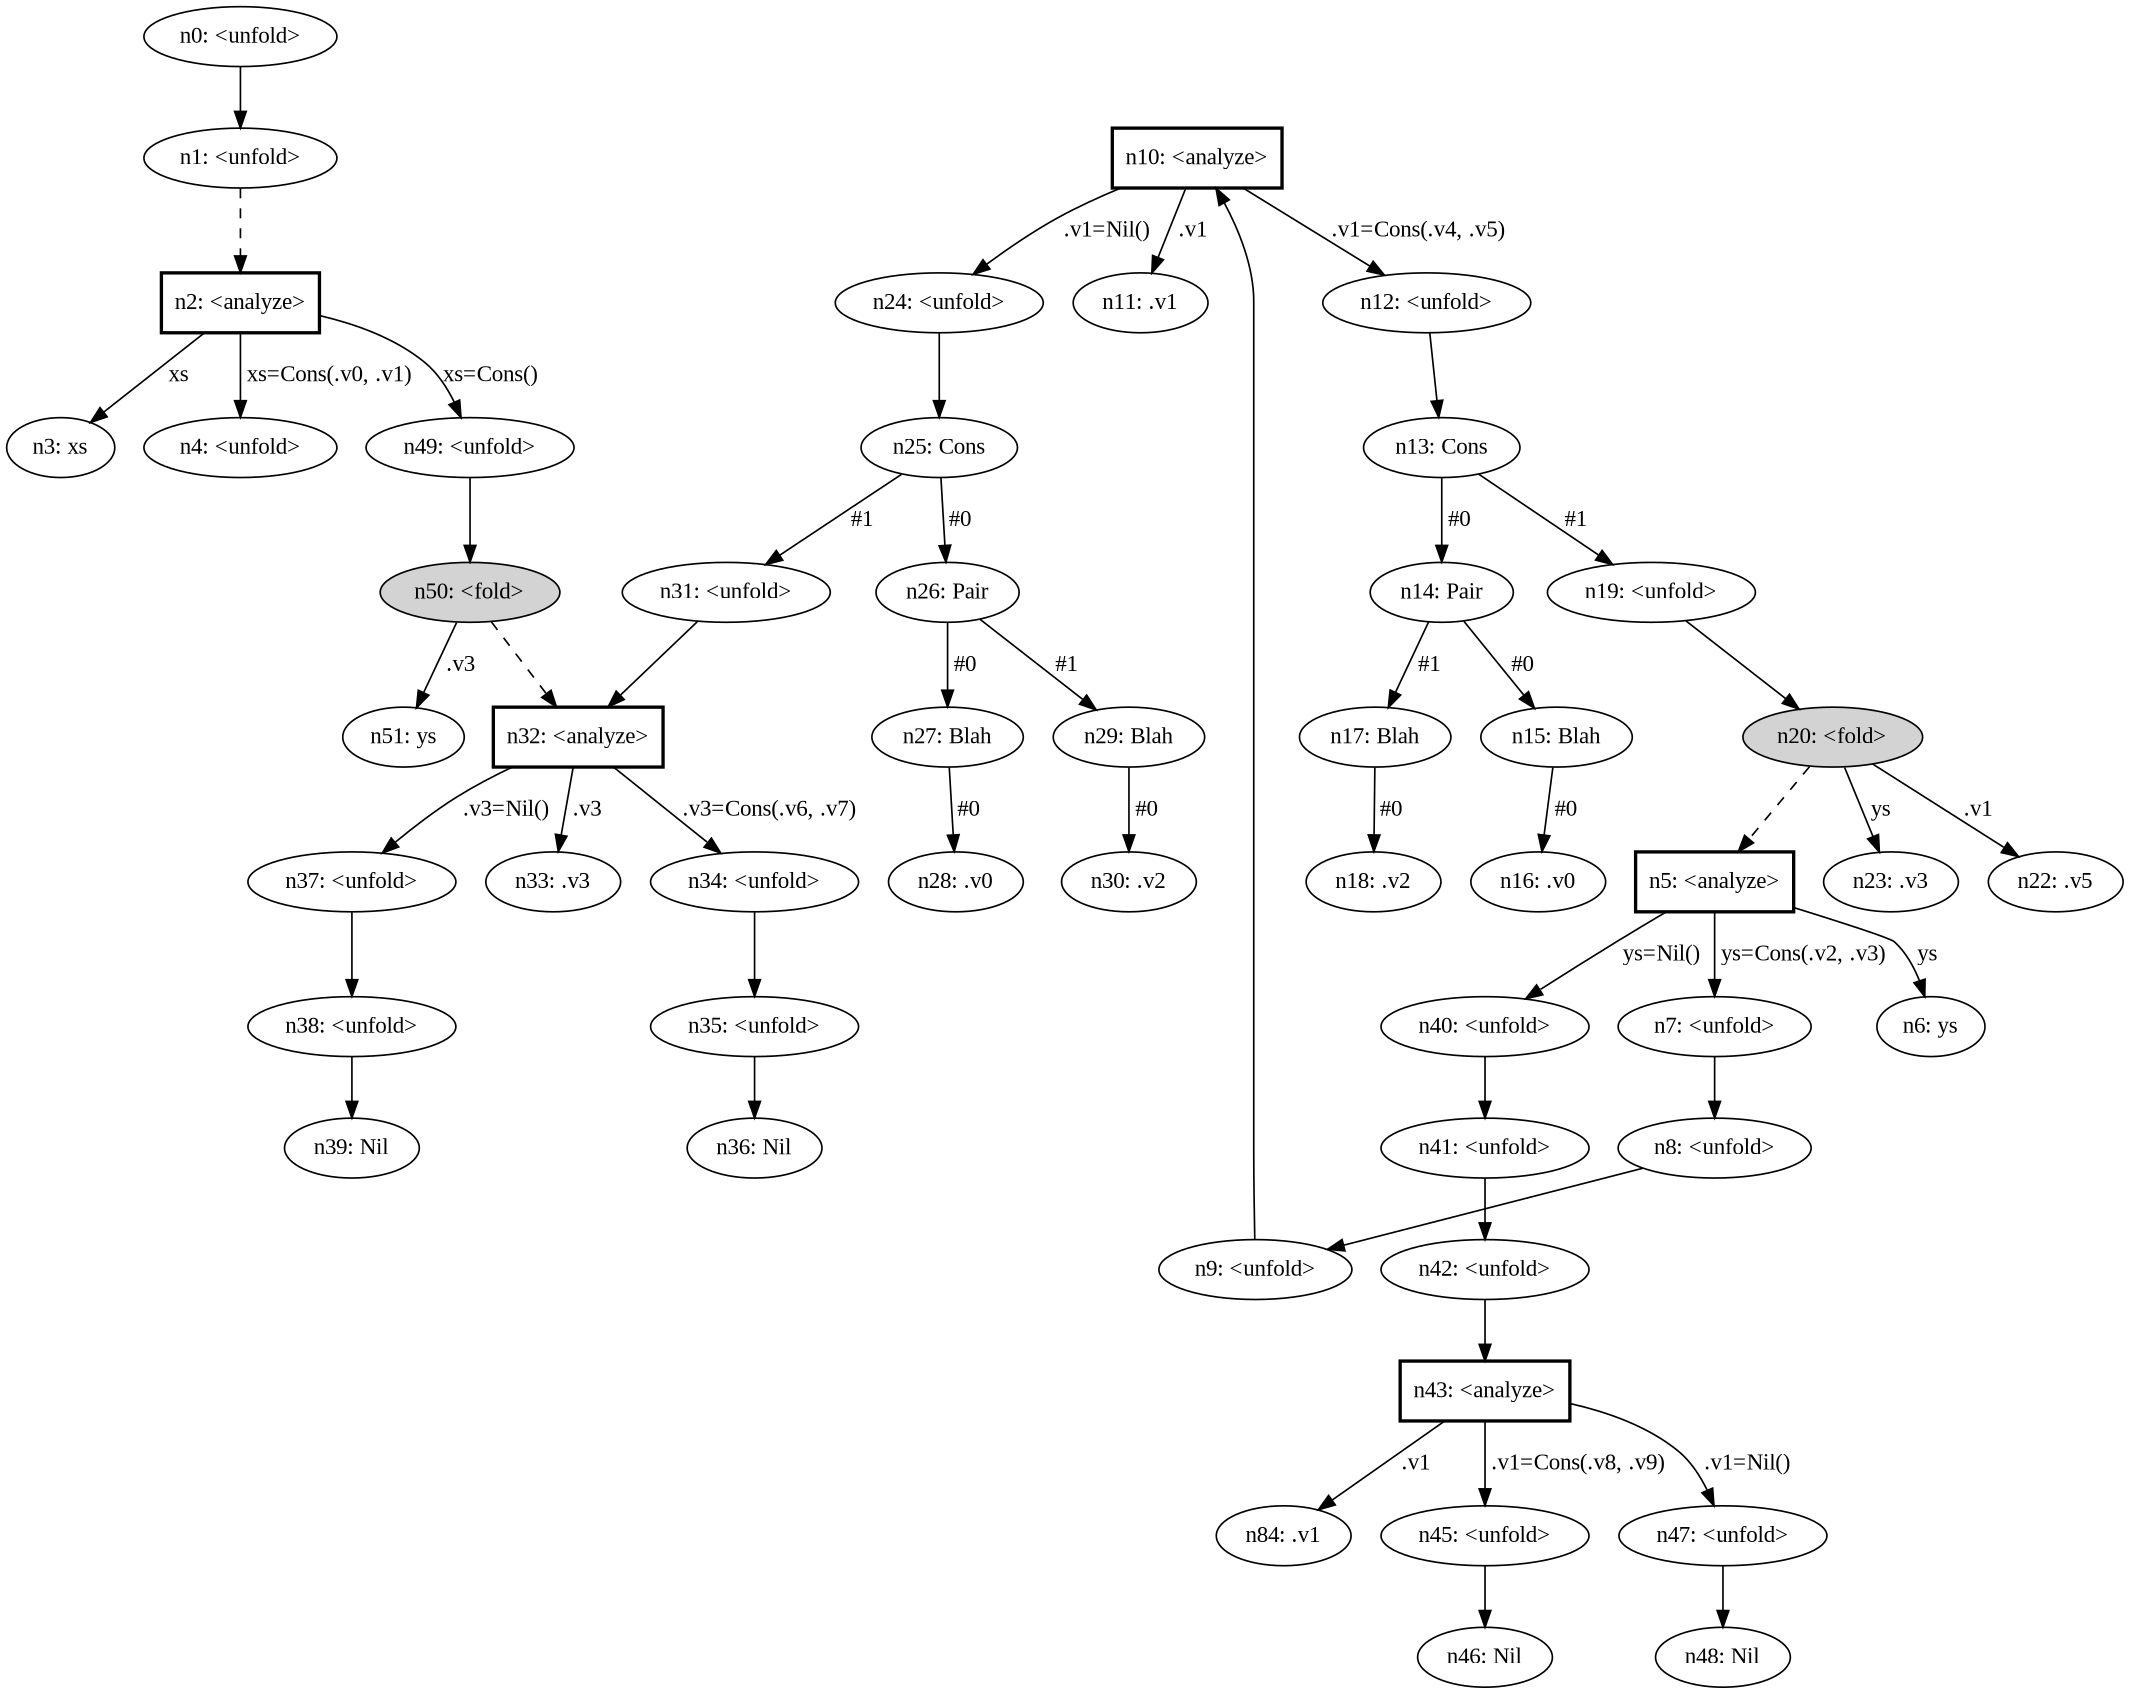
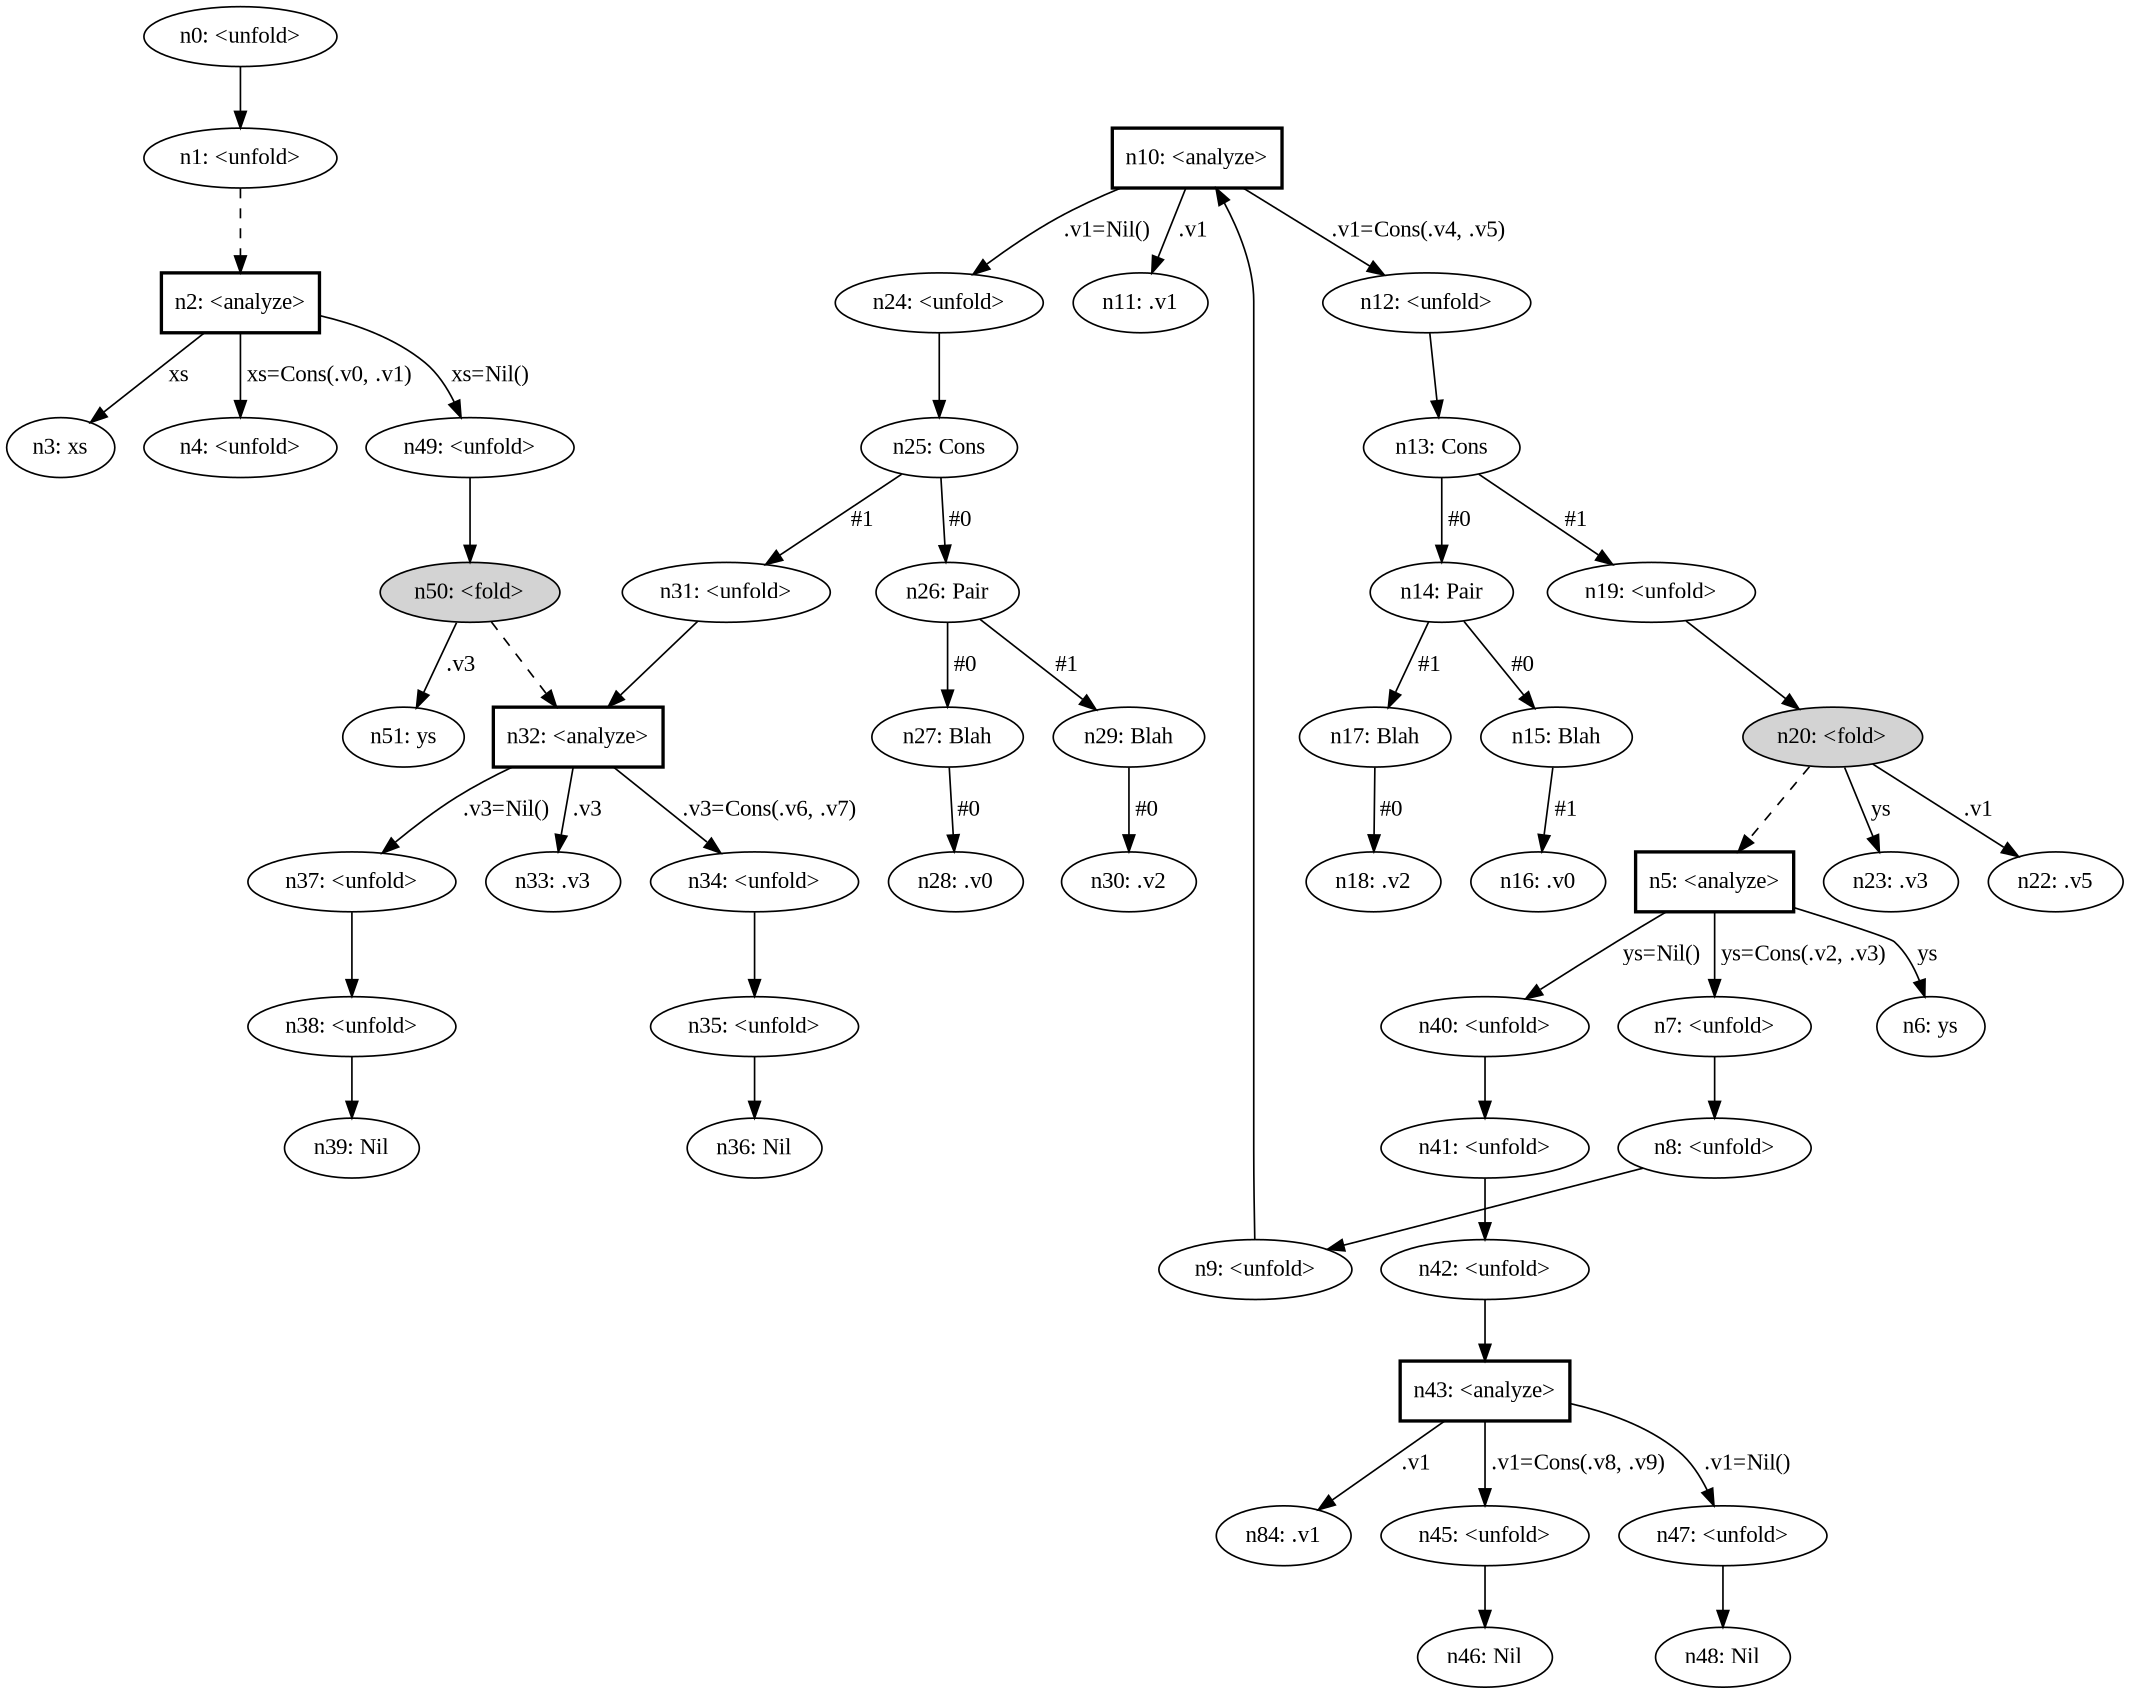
(491, 375) -> (491, 375)
(1567, 809) -> (1567, 809)
